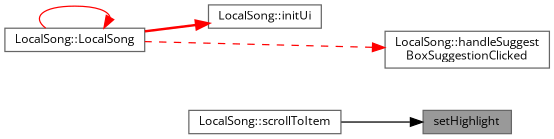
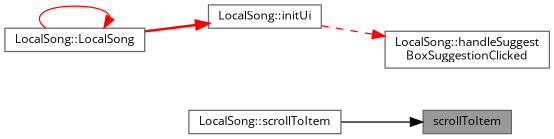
(259, 44) -> (347, 30)
(467, 122) -> (467, 122)
